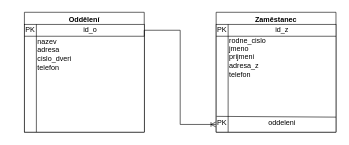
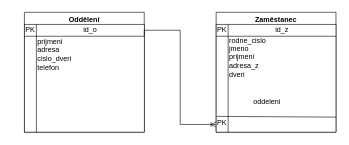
(57, 54) -> (57, 54)
(250, 57) -> (250, 57)
(282, 123) -> (267, 102)
